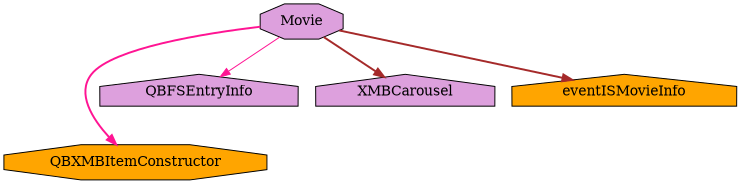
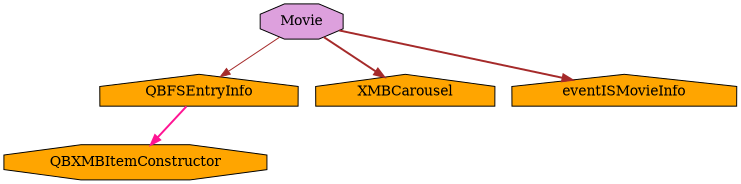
(138, 50) -> (172, 122)
(254, 54) -> (254, 54)
(199, 92) -> (199, 92)
(405, 92) -> (405, 92)
